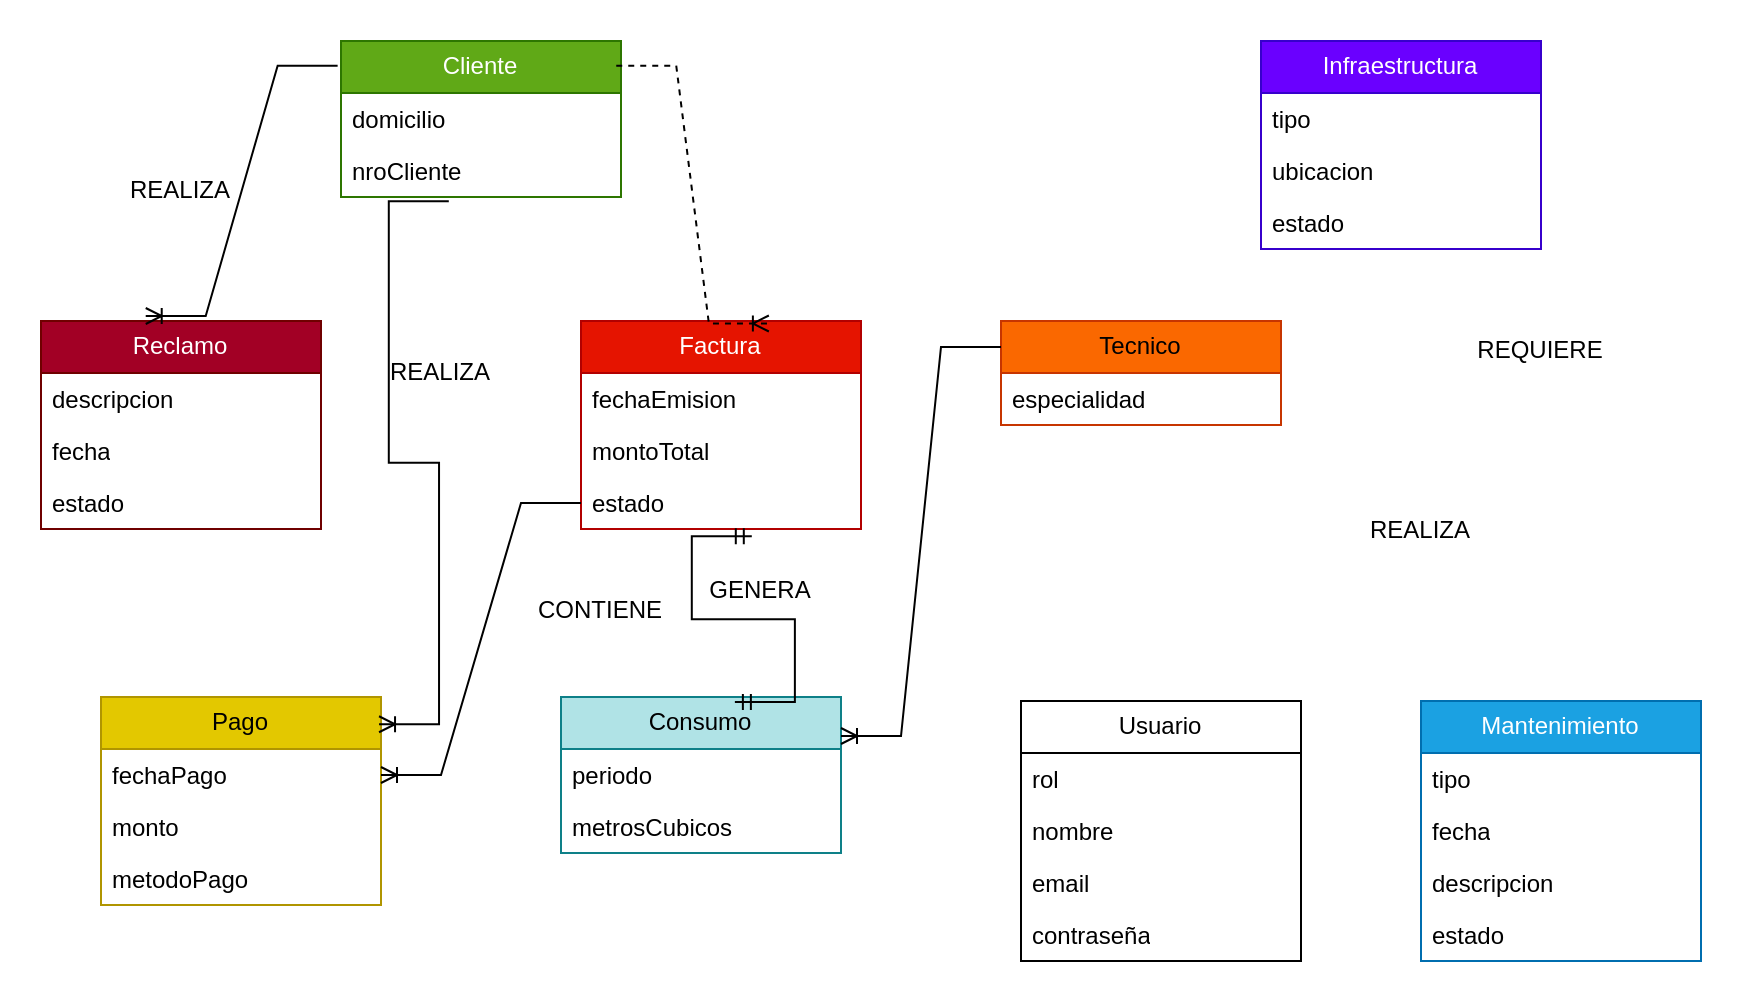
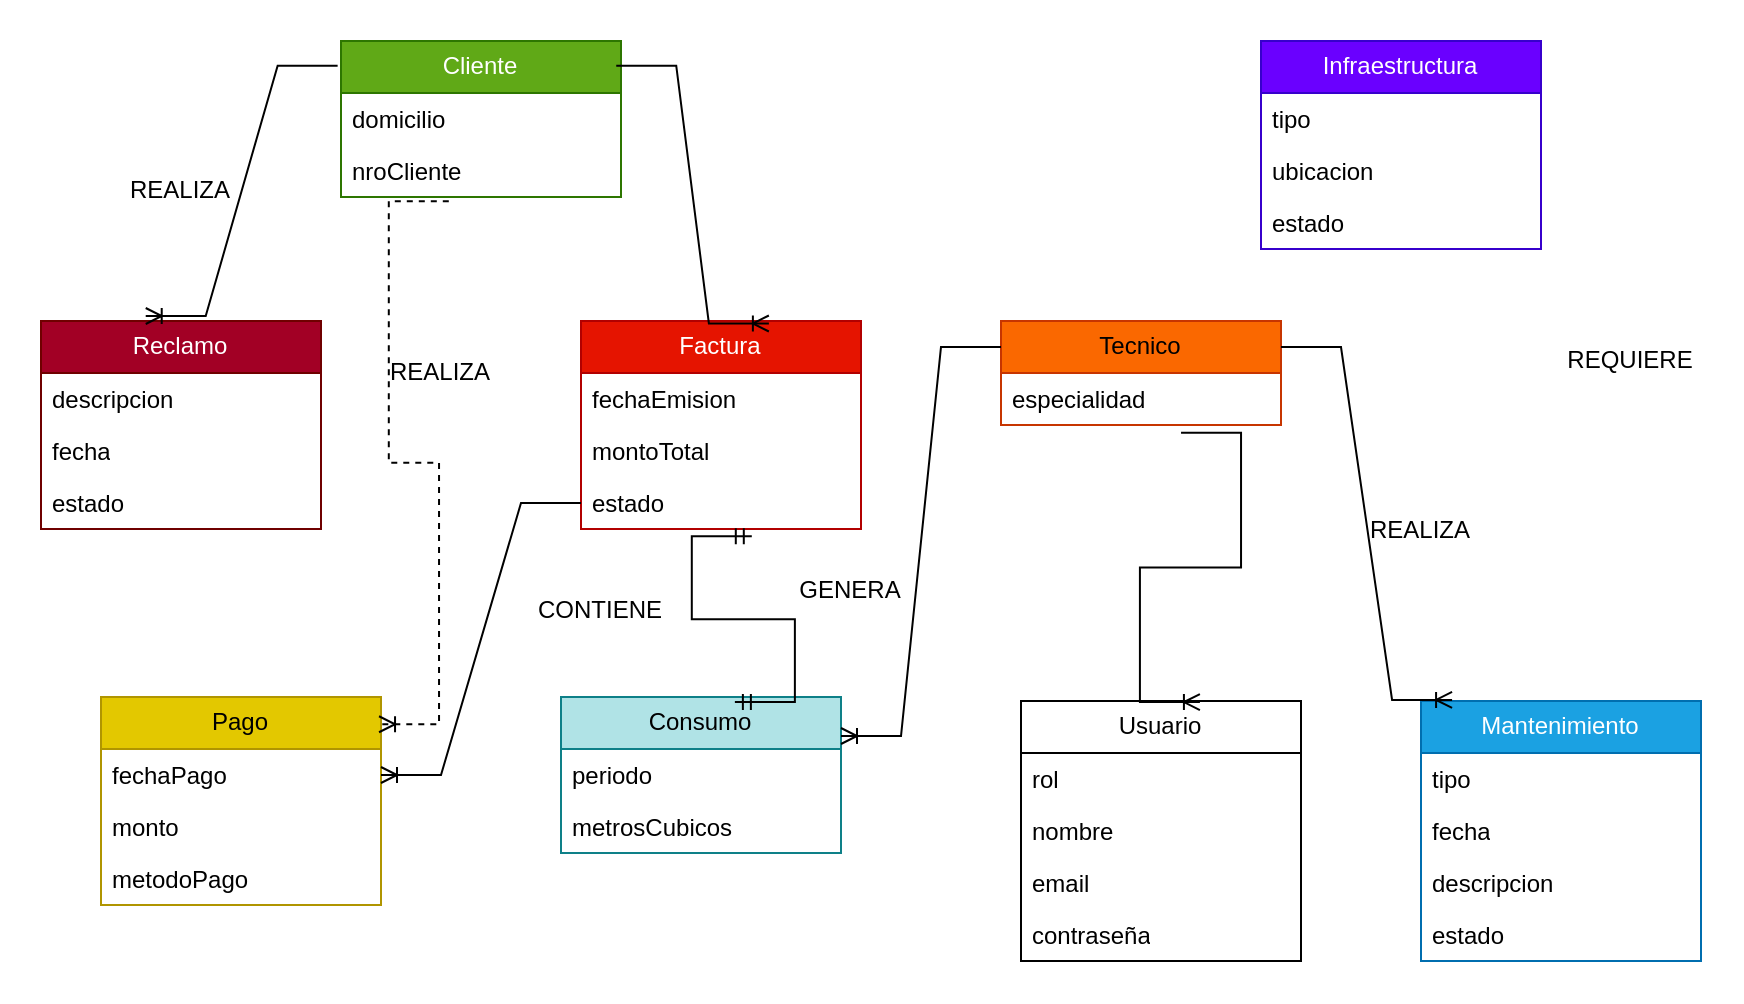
(693, 196) -> (693, 196)
(1541, 351) -> (1631, 361)
(416, 463) -> (416, 463)
none -> (1367, 523)
none -> (1191, 567)
(761, 591) -> (851, 591)
